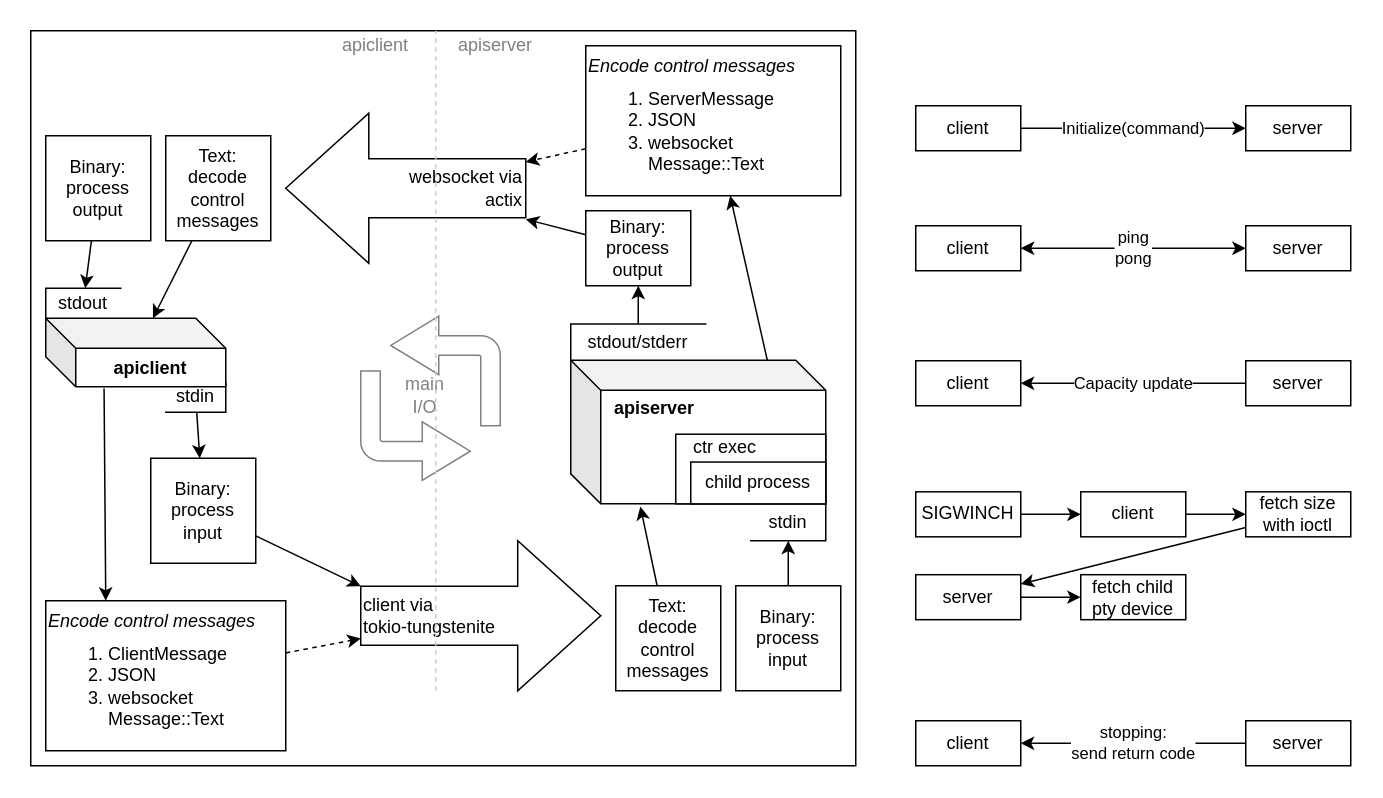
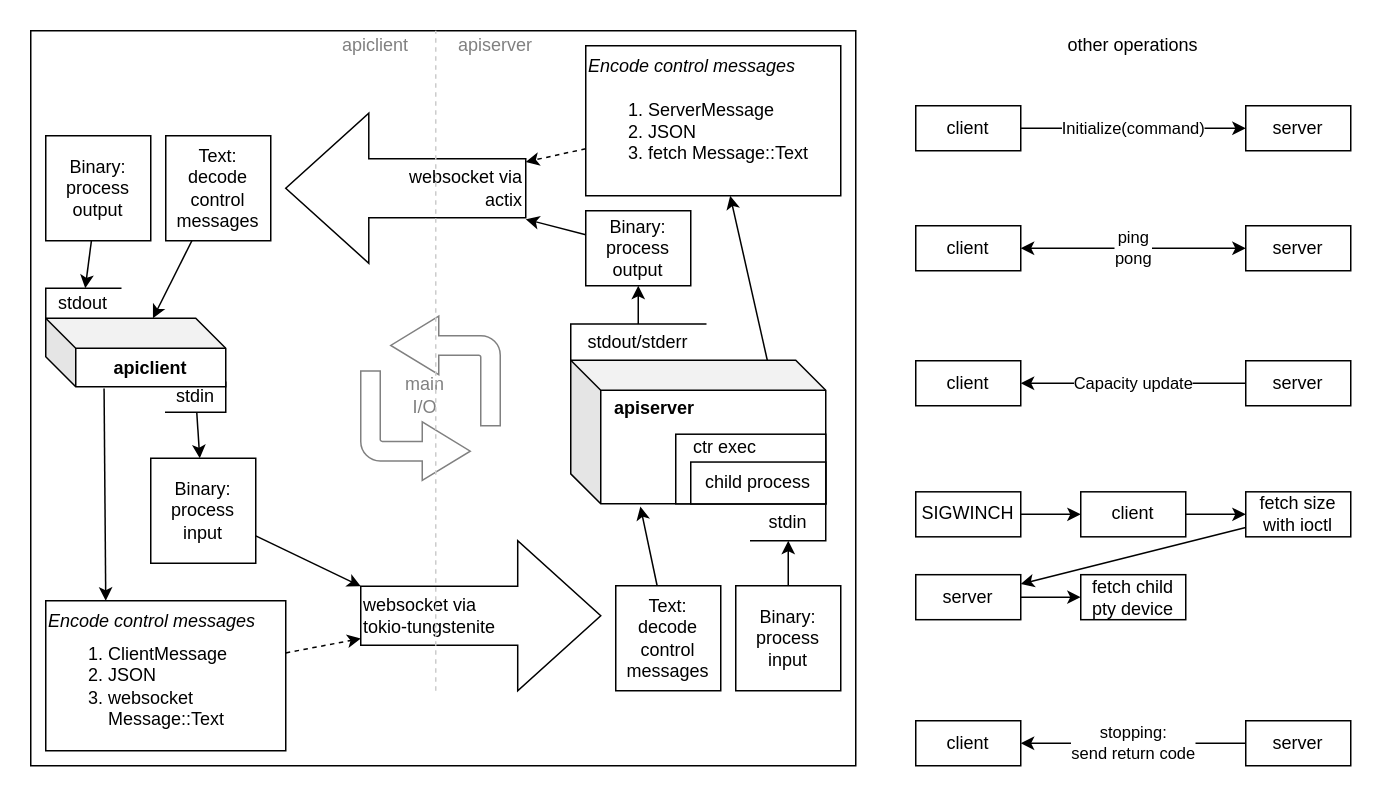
none -> (1133, 46)
(698, 121) -> (677, 121)
(445, 616) -> (445, 616)
